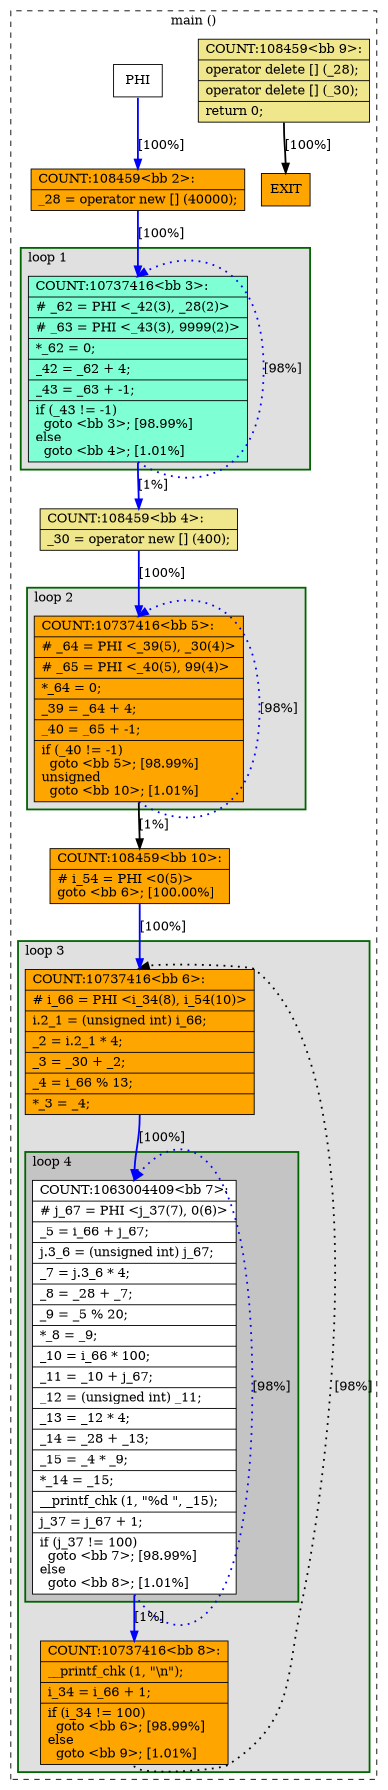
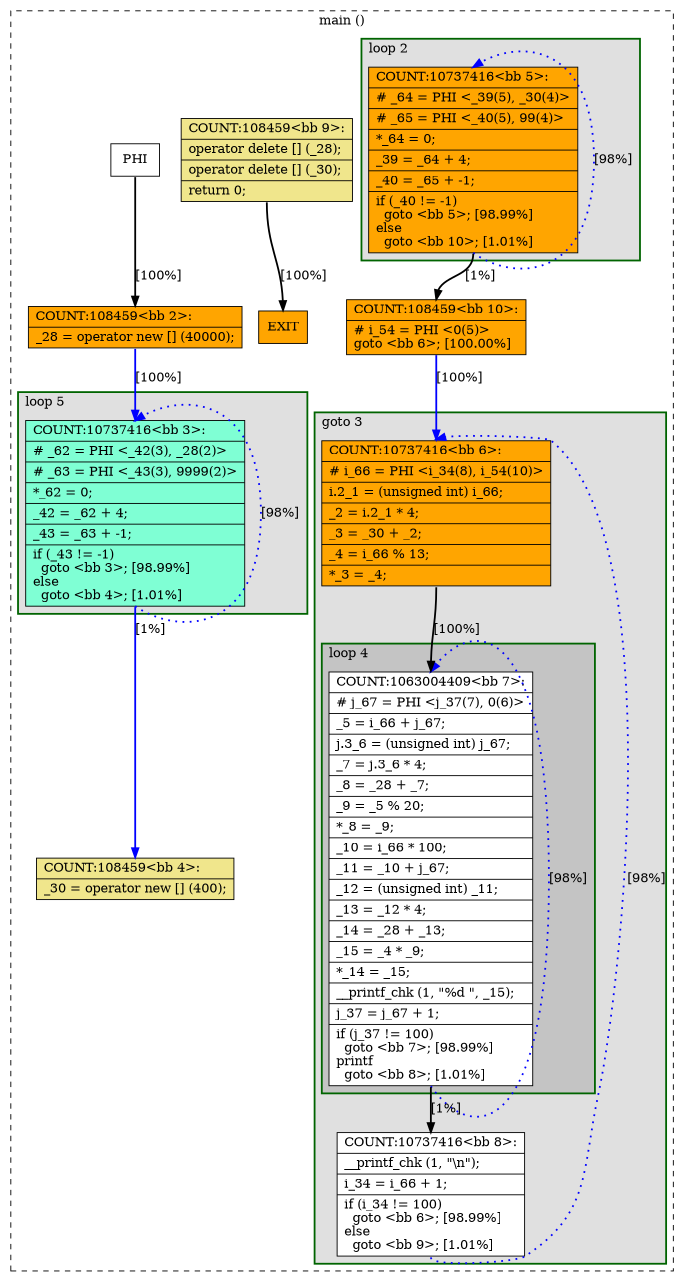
(138, 129) -> (135, 237)
(48, 258) -> (45, 402)
(139, 578) -> none
(71, 777) -> (389, 229)
(45, 951) -> (343, 423)
(138, 1142) -> (434, 624)
(332, 1365) -> (625, 848)
(53, 1570) -> (355, 1061)
(134, 1613) -> (431, 1105)
(134, 1703) -> (431, 1194)
